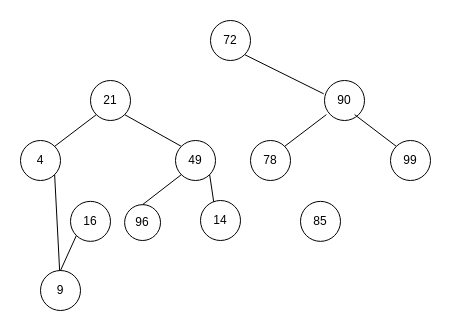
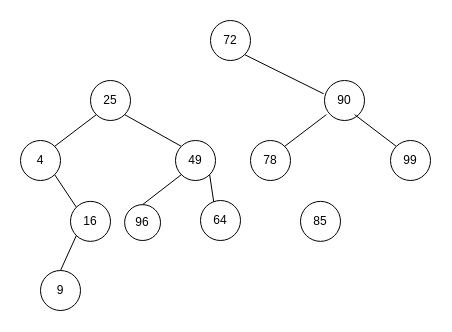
(111, 101) -> (111, 101)
(221, 221) -> (221, 221)
(57, 223) -> (65, 191)
